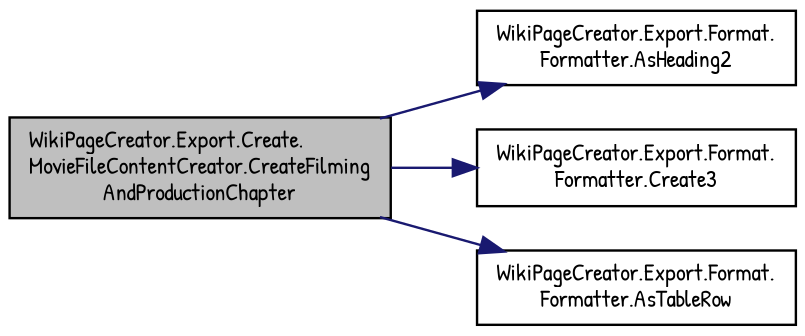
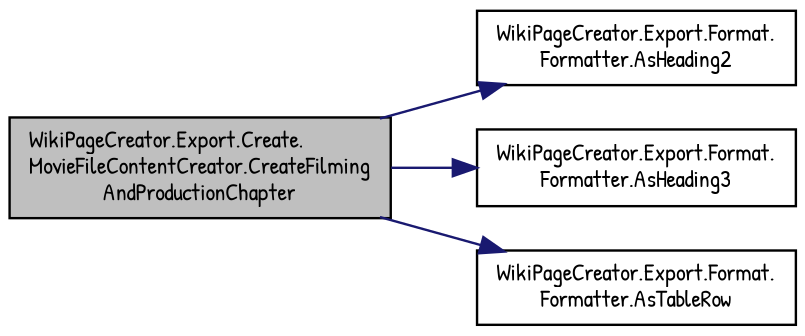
(636, 168) -> (636, 168)
